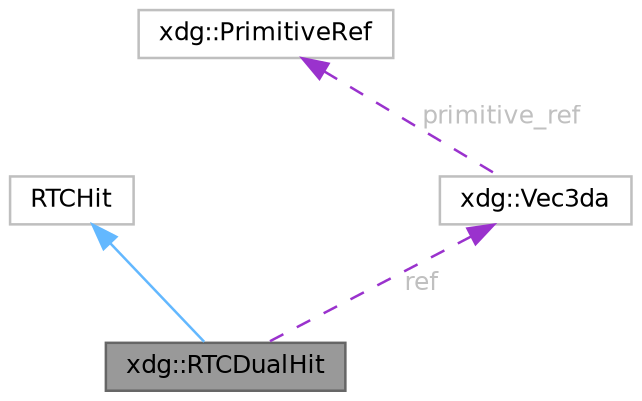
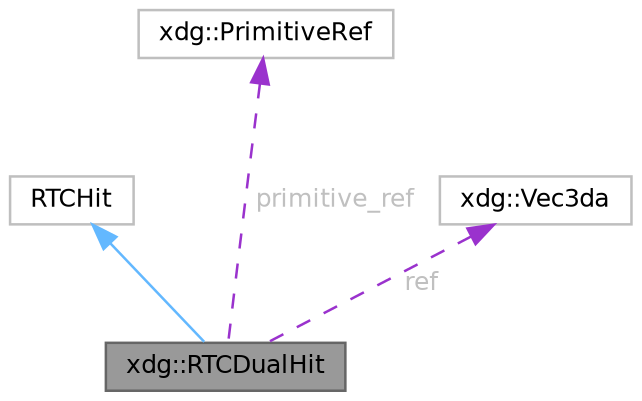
(412, 124) -> (244, 213)
